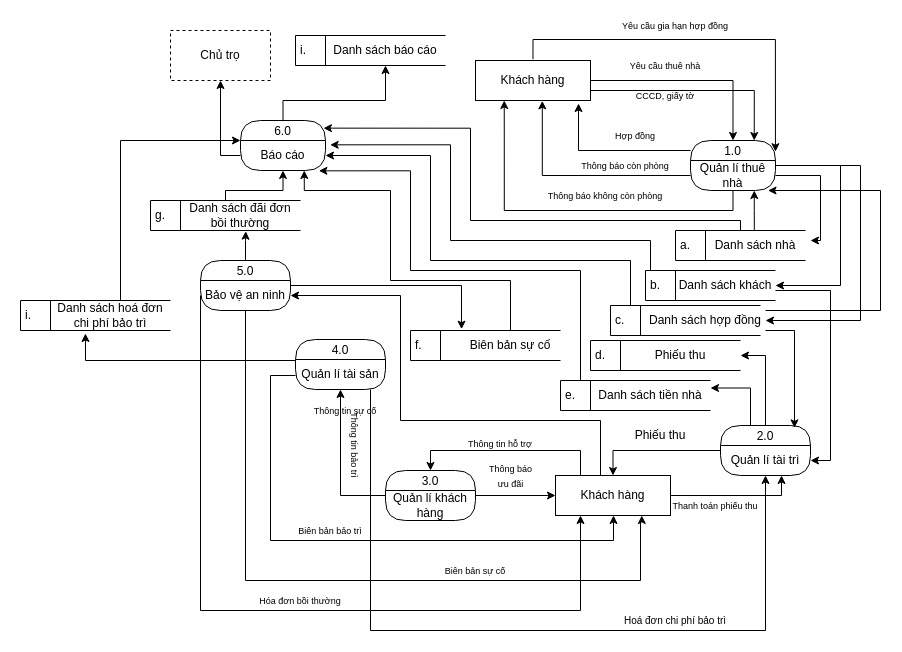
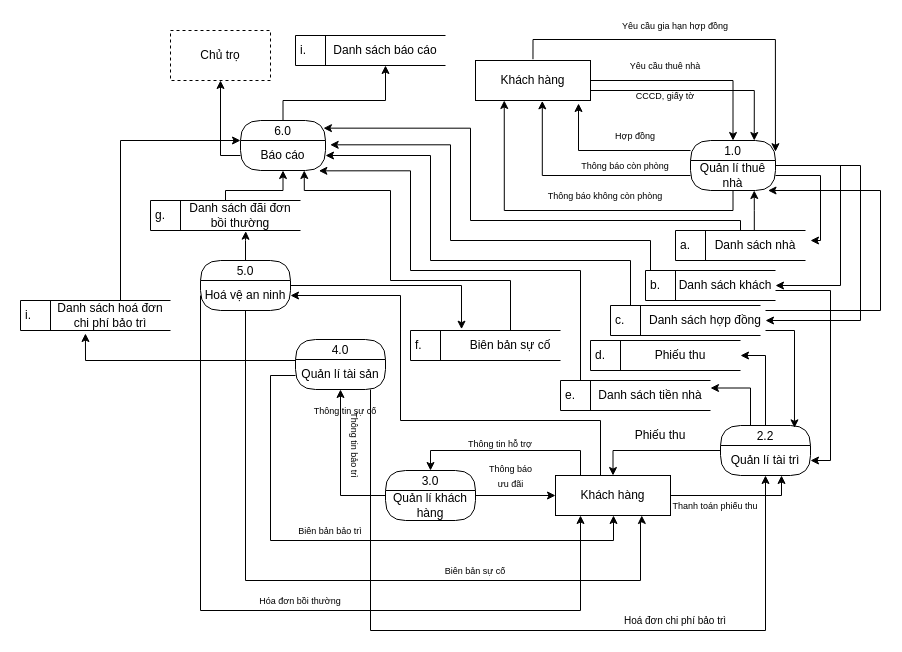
(246, 296) -> (246, 296)
(765, 436) -> (765, 436)
